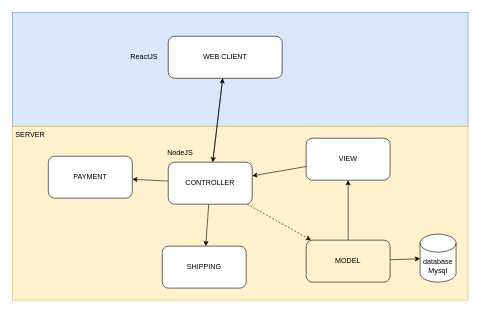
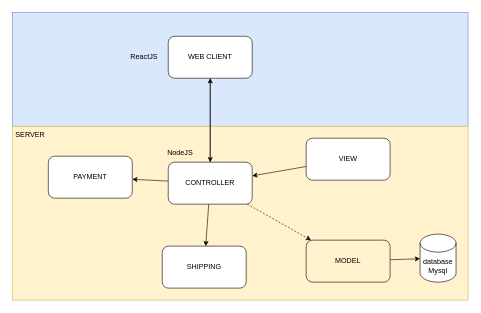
(225, 57) -> (210, 57)
(348, 185) -> none
